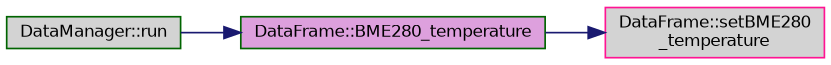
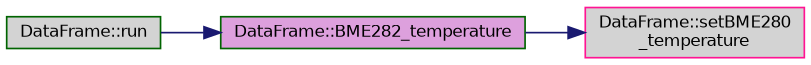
(94, 33) -> (84, 33)
(393, 33) -> (373, 33)
